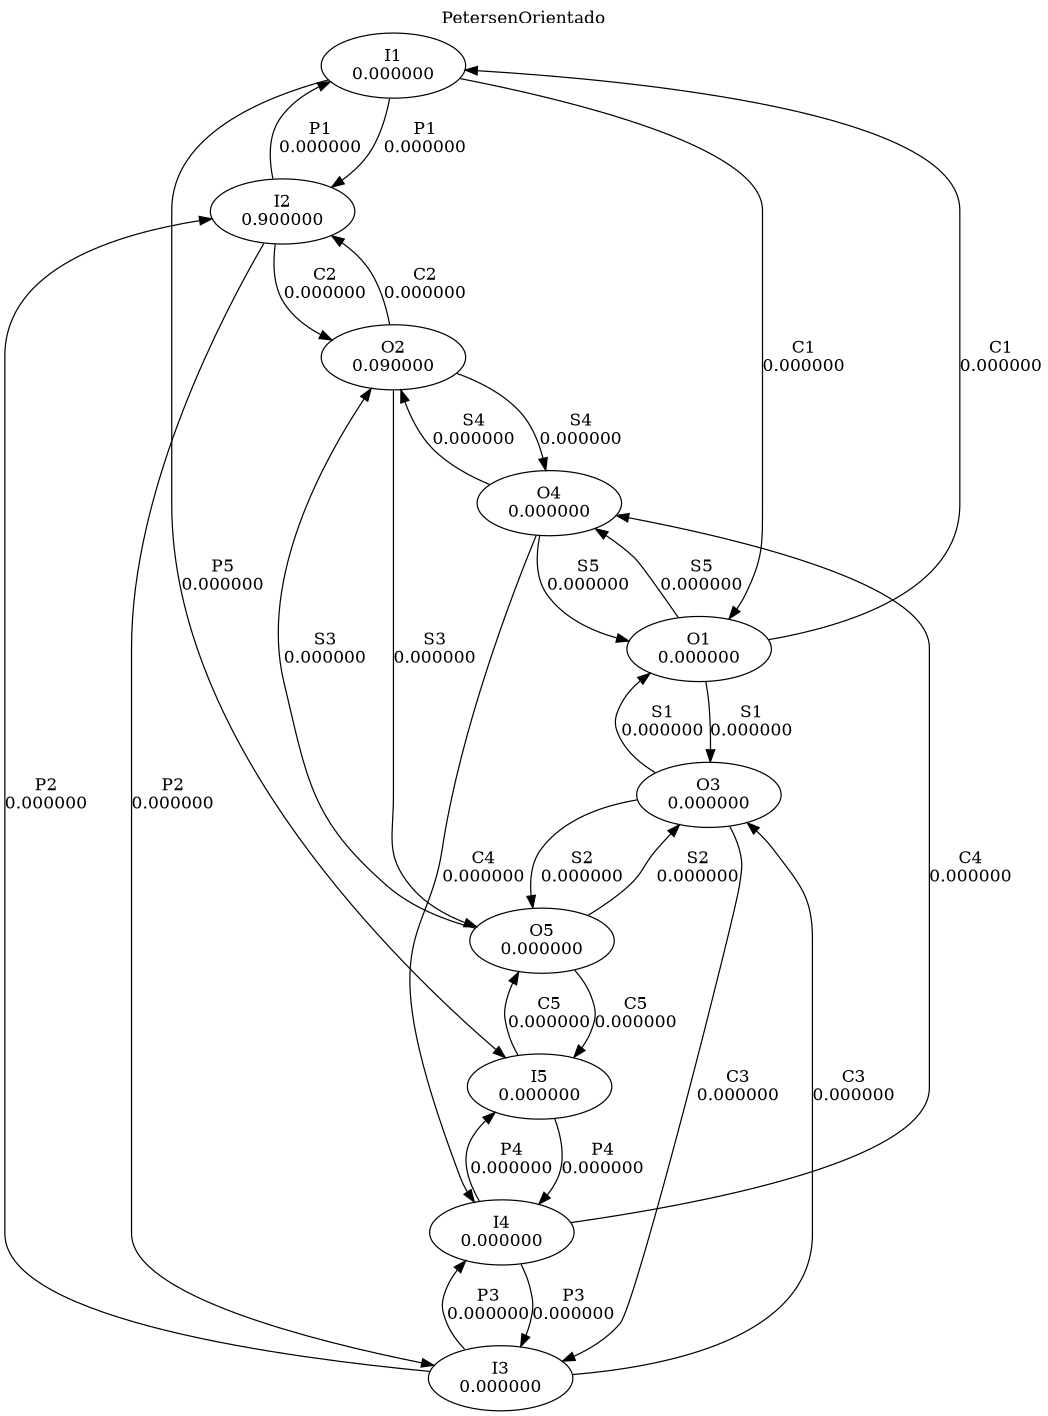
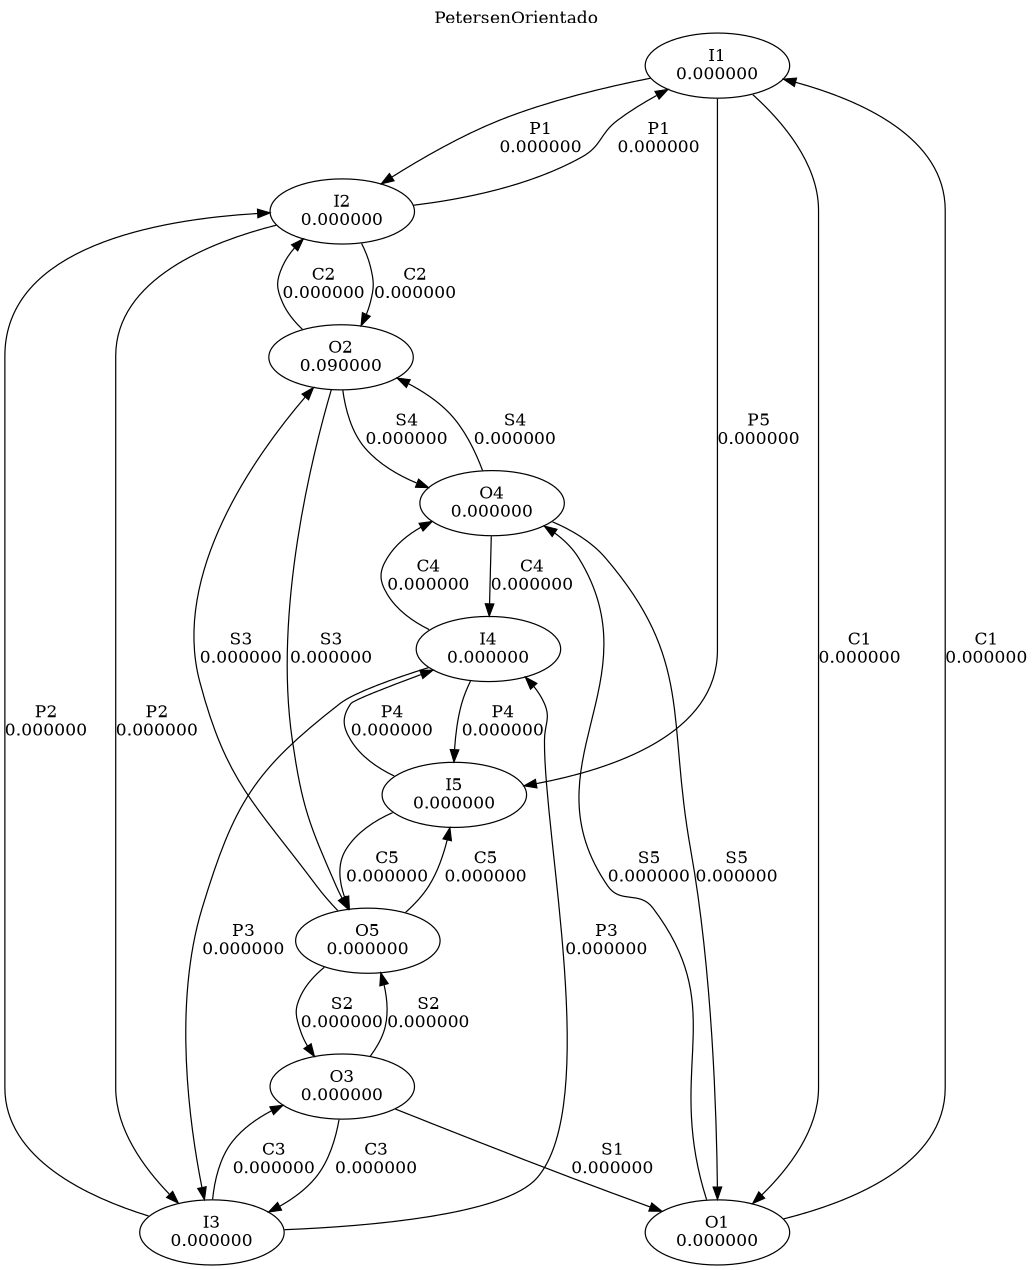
(283, 211) -> (342, 212)
(710, 716) -> none
